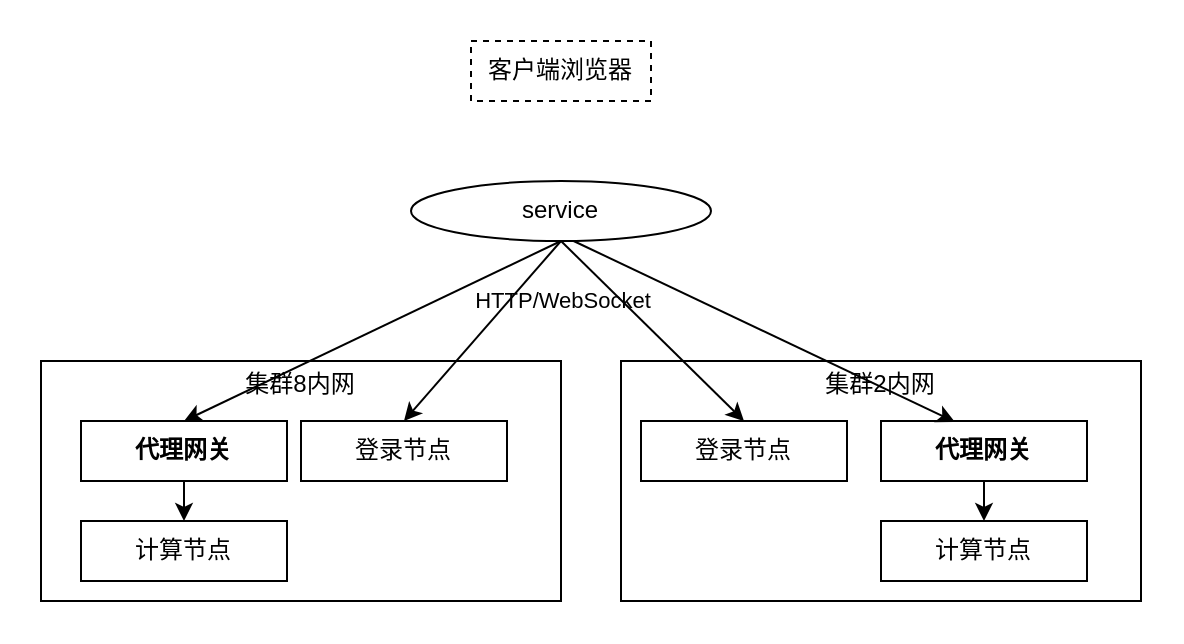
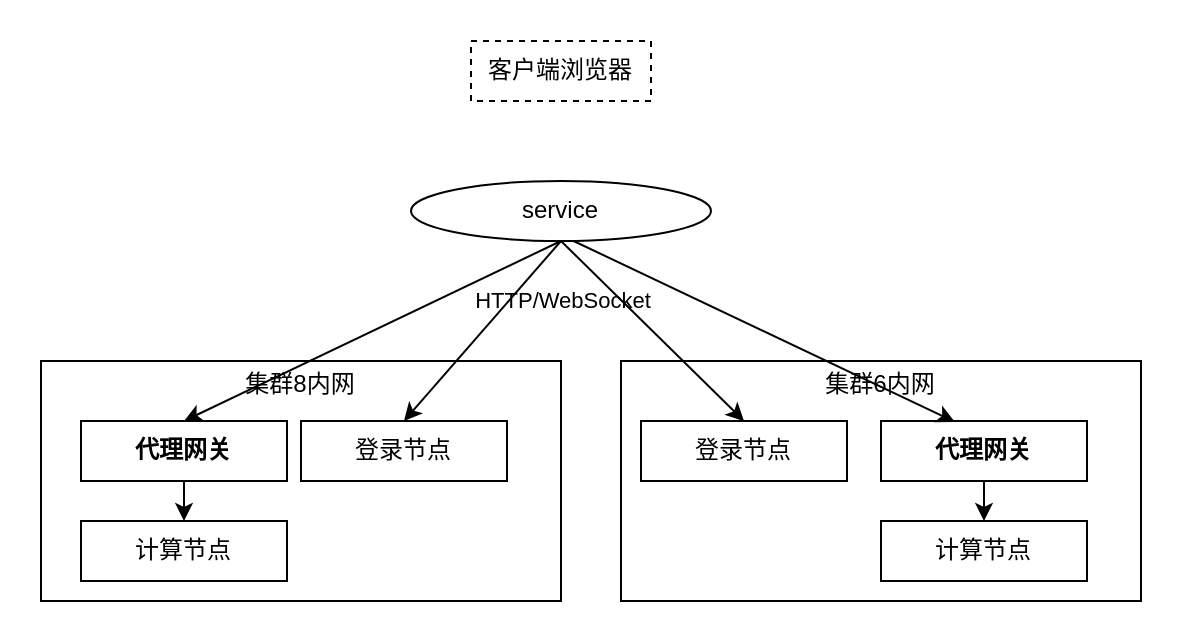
(881, 385) -> (881, 385)
